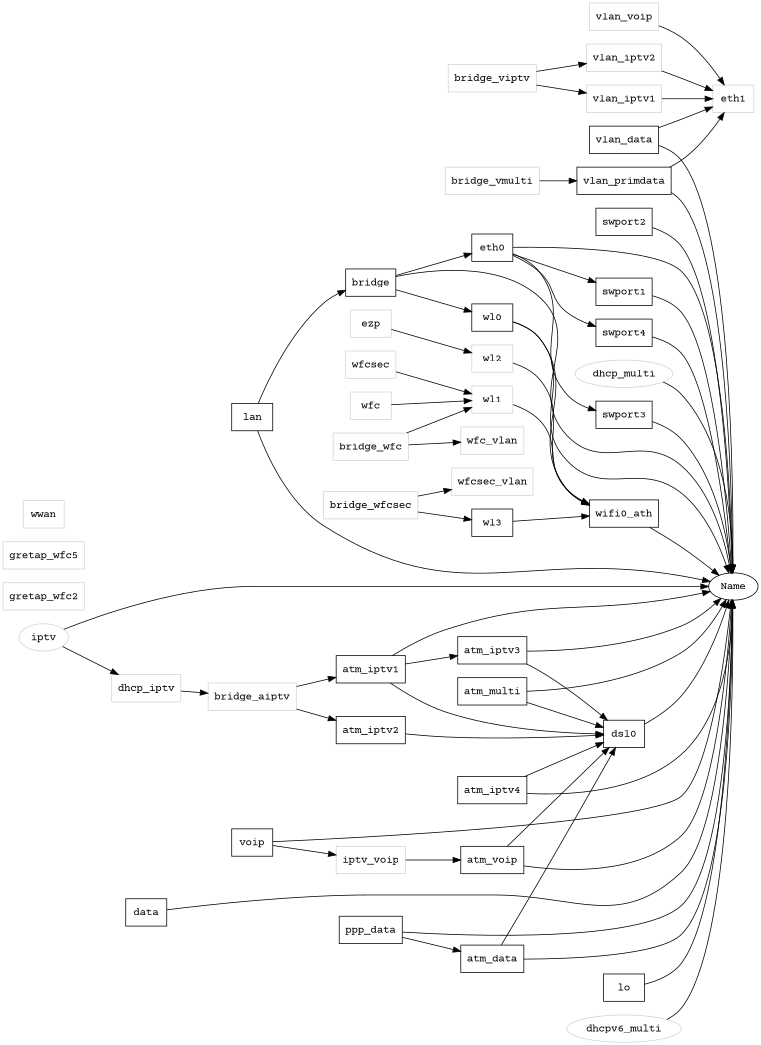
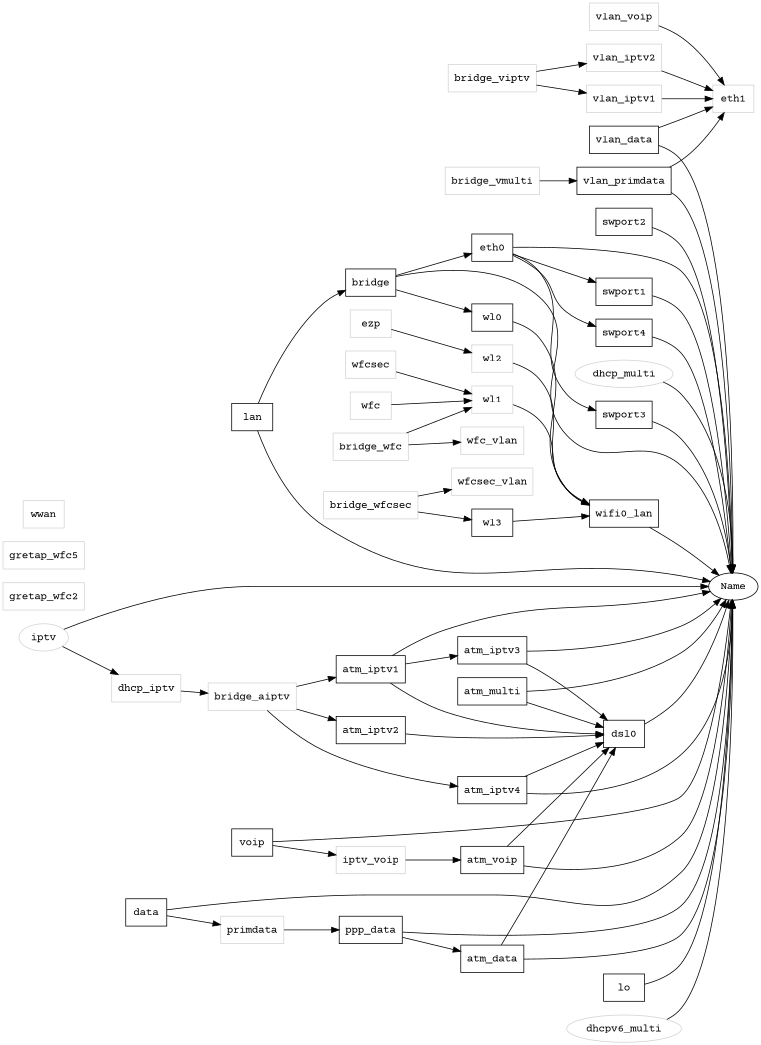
(586, 474) -> none
(624, 514) -> (624, 514)
none -> (352, 762)
none -> (252, 930)
